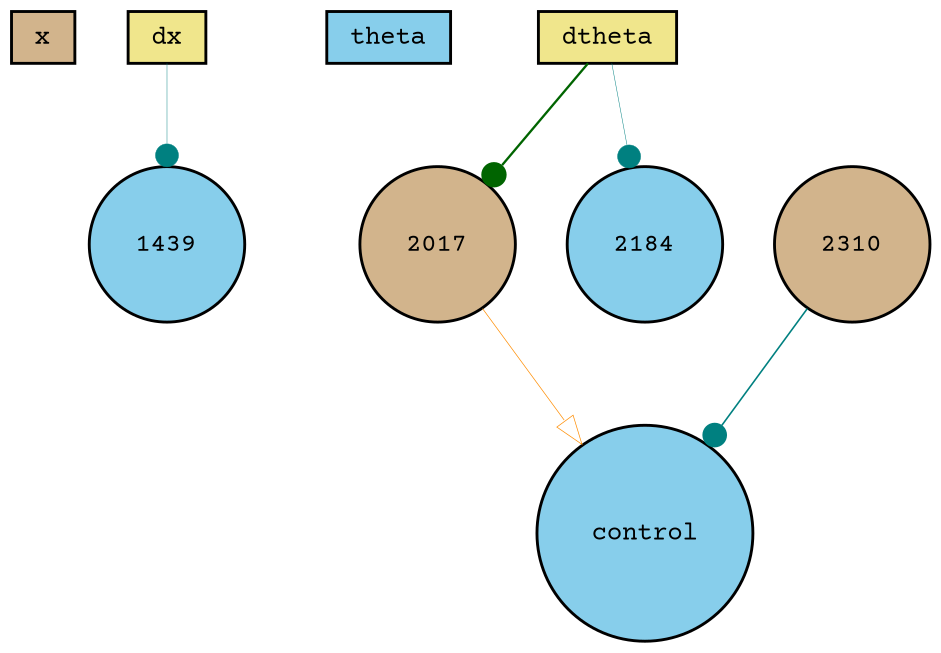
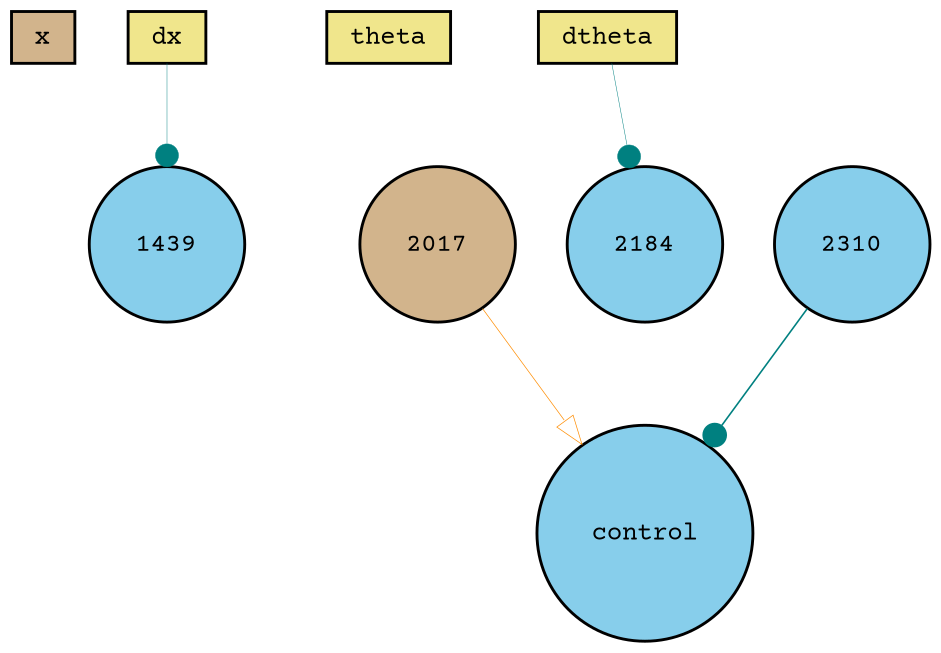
(389, 37) -> (389, 37)
(545, 114) -> none
(852, 244) -> (852, 244)
